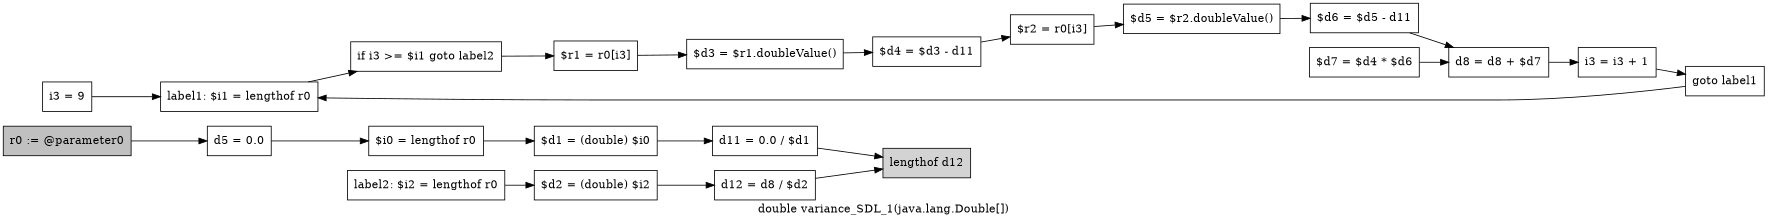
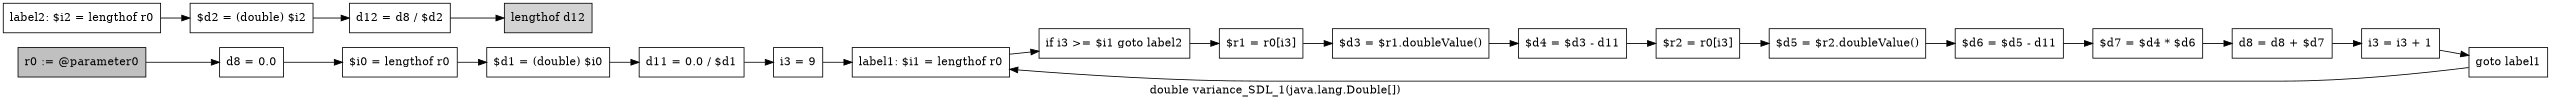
(1428, 39) -> (2074, 43)
(239, 141) -> (252, 62)
(846, 152) -> (755, 62)
